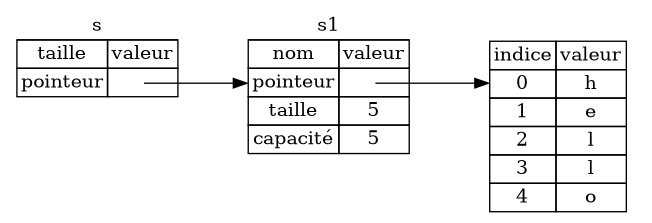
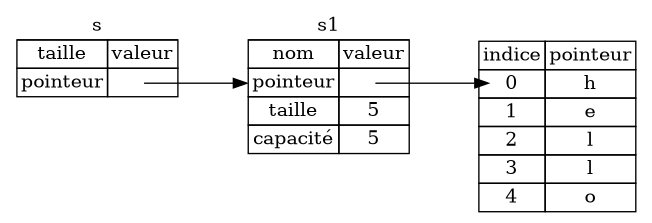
(591, 55) -> (590, 55)
